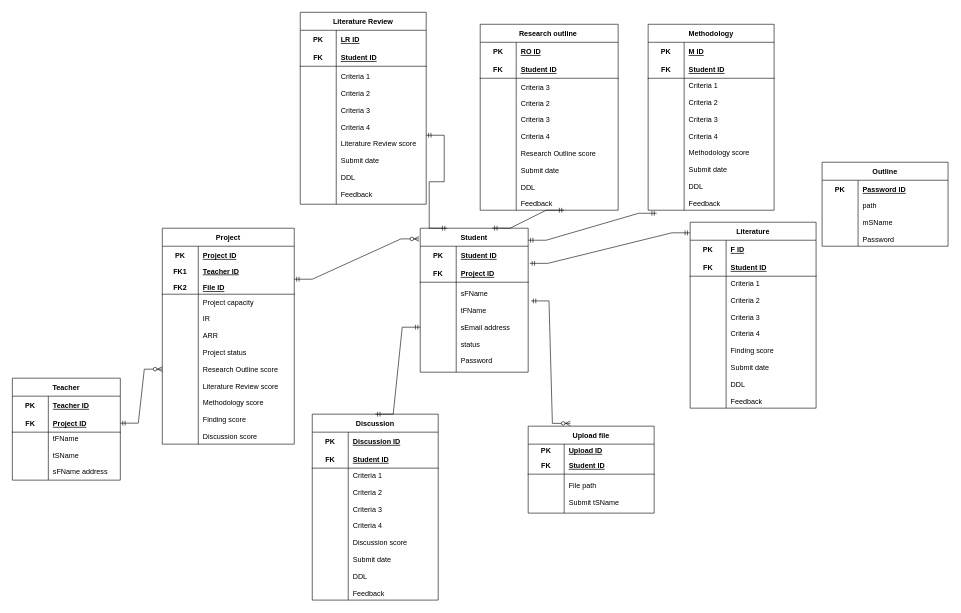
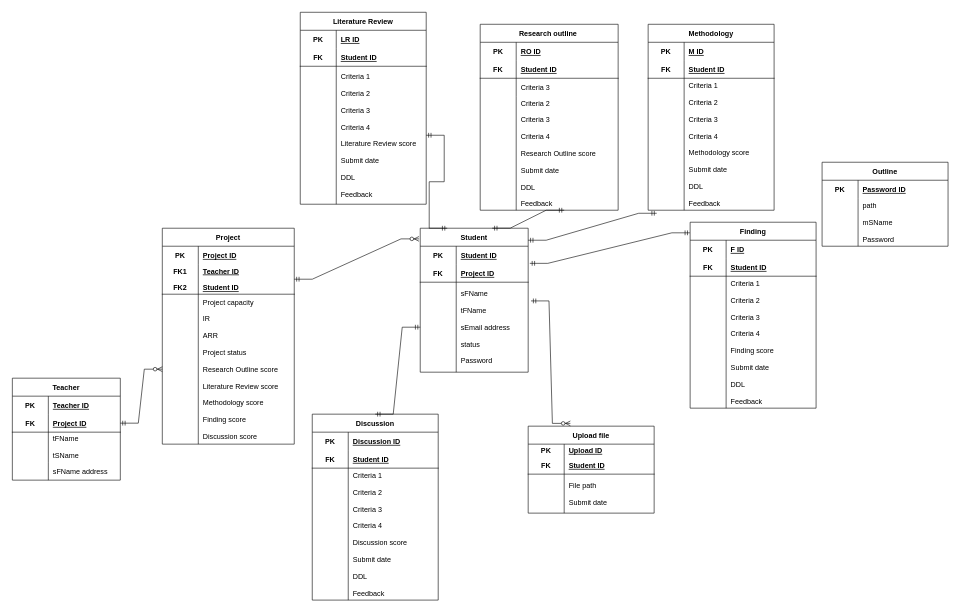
(753, 232) -> (753, 232)
(222, 271) -> (222, 271)
(584, 486) -> (584, 486)
